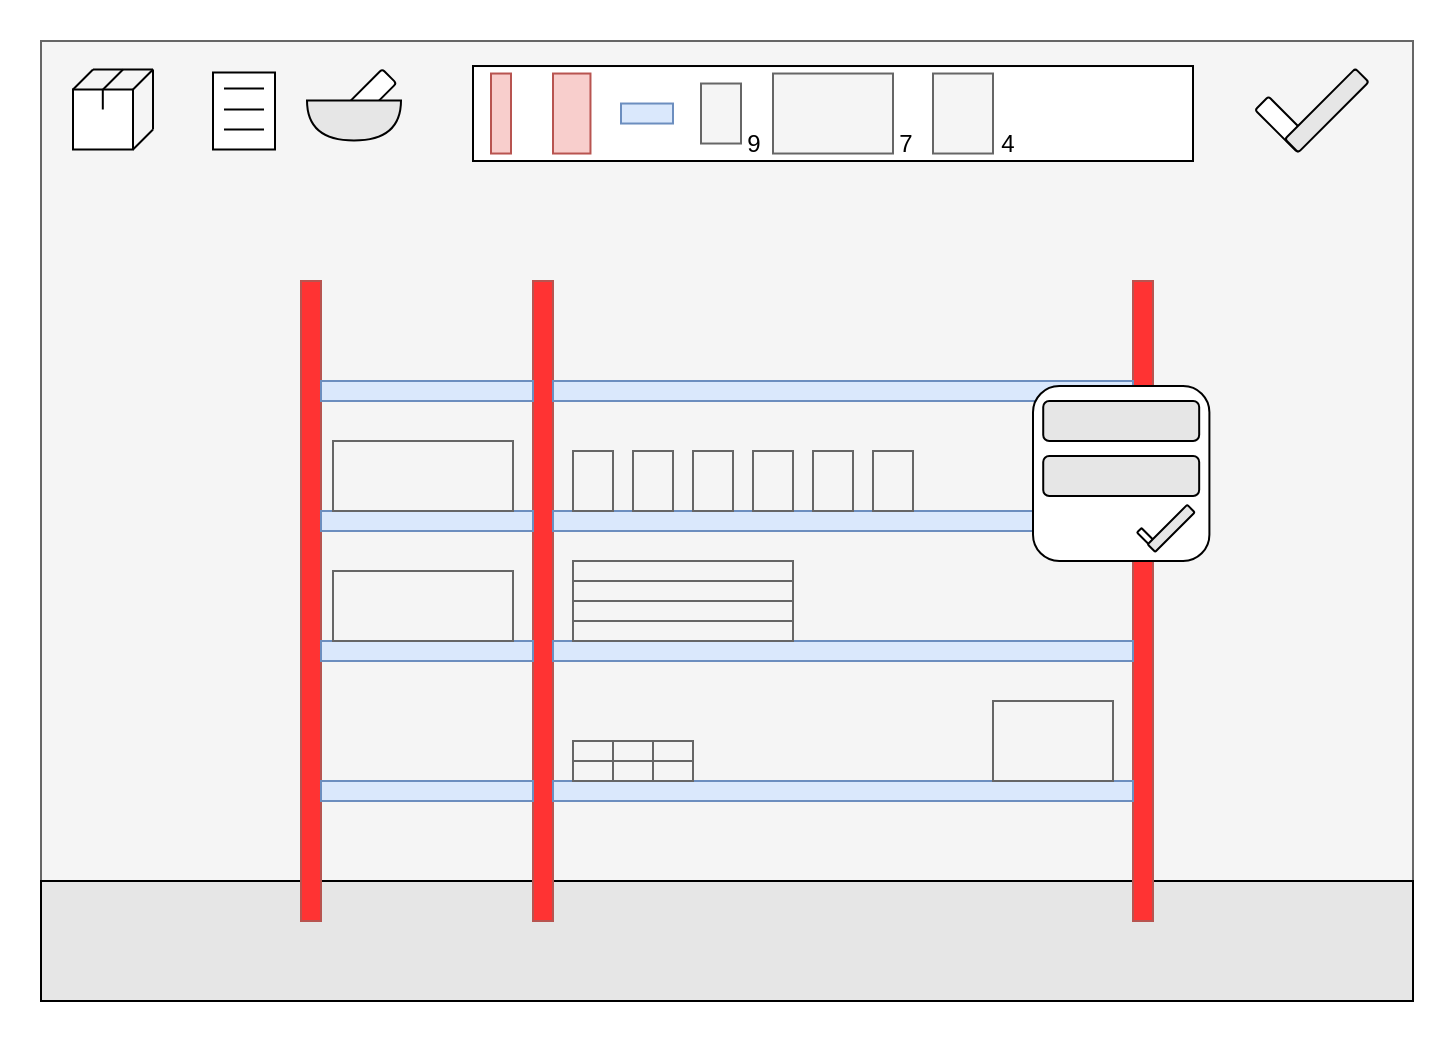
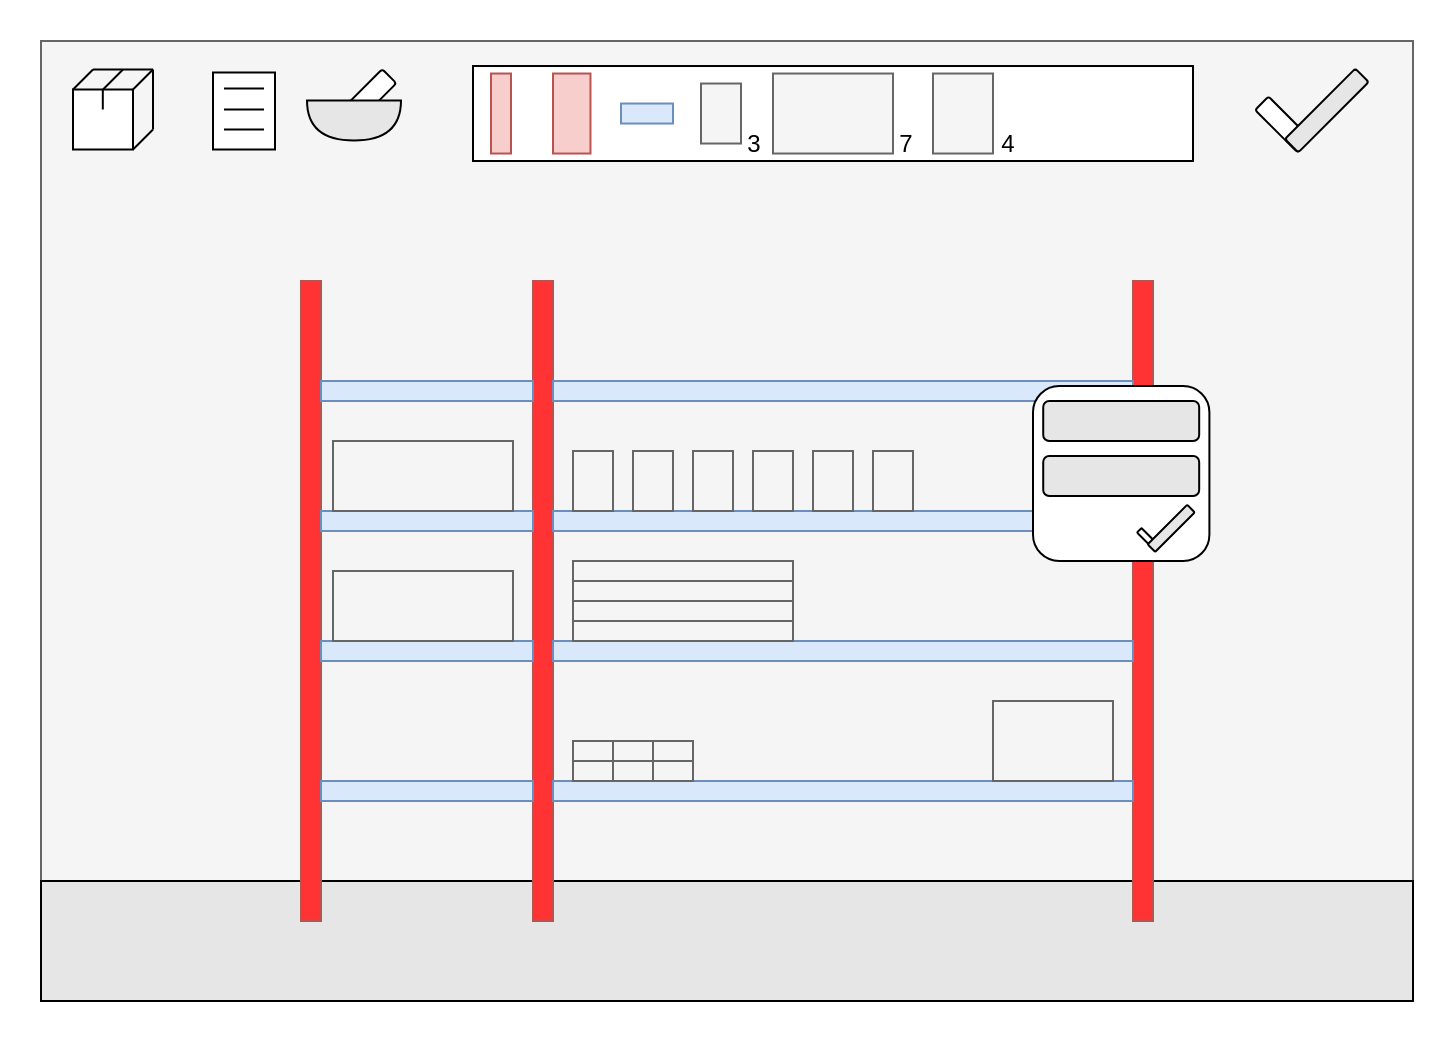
(755, 145) -> (755, 145)
